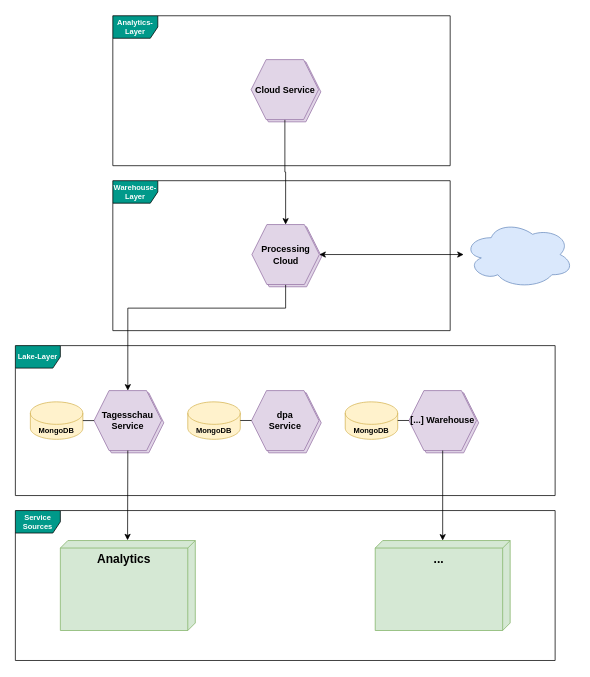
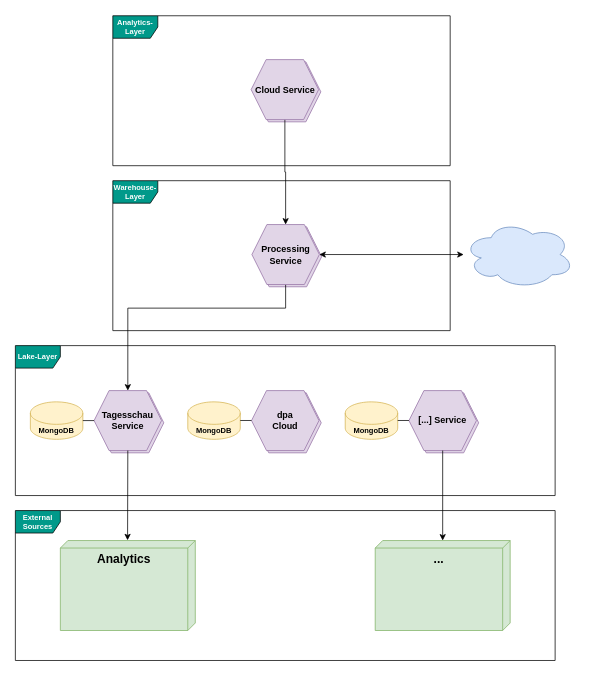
(286, 255) -> (286, 255)
(285, 420) -> (285, 420)
(443, 420) -> (443, 420)
(38, 522) -> (38, 522)
